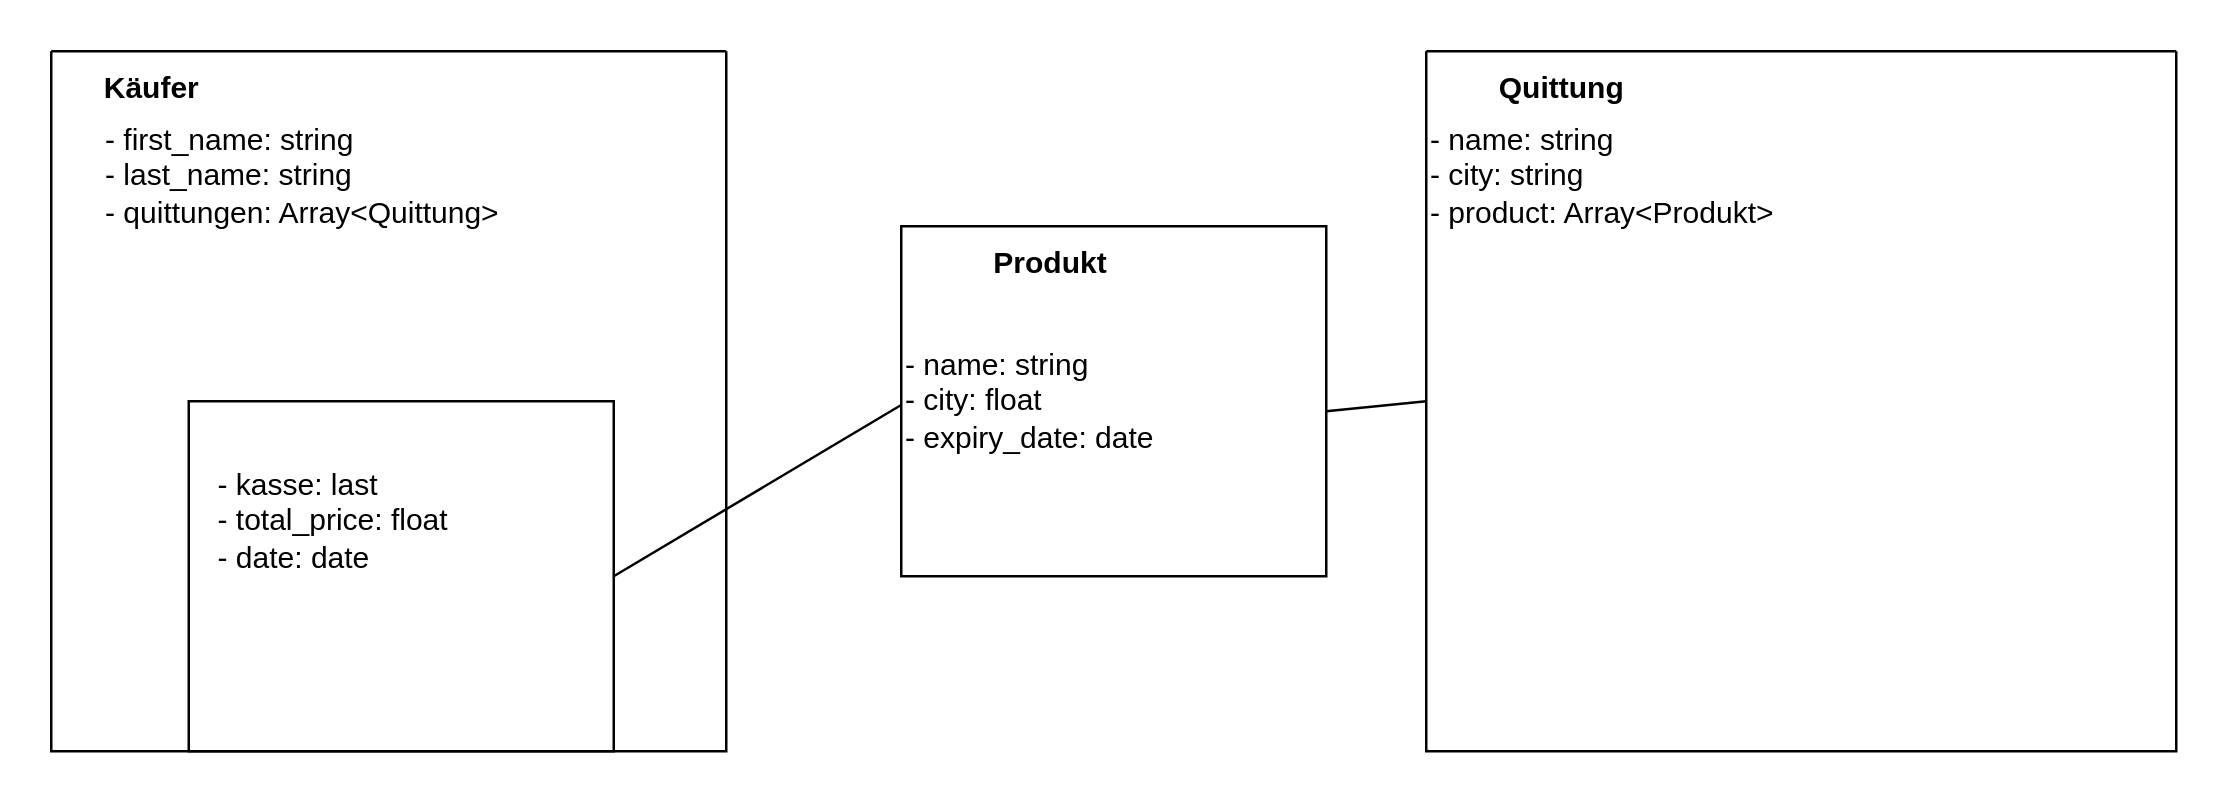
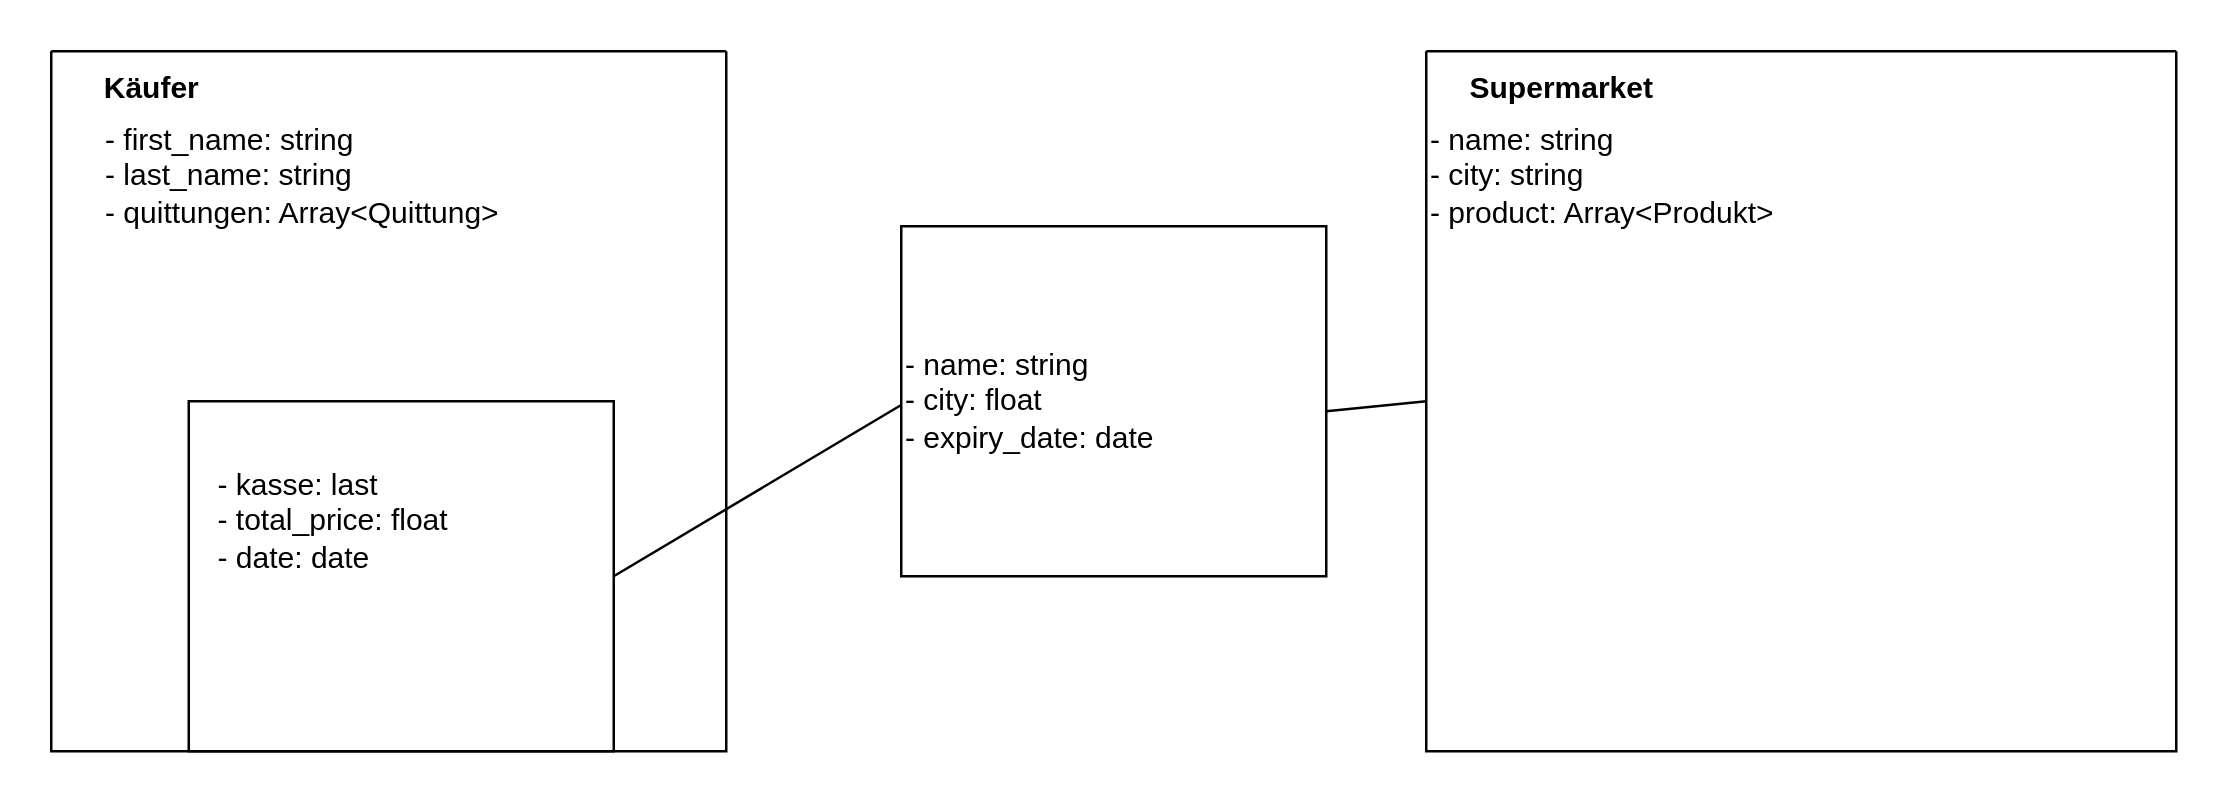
(1563, 89) -> (1563, 89)
(1051, 264) -> none
